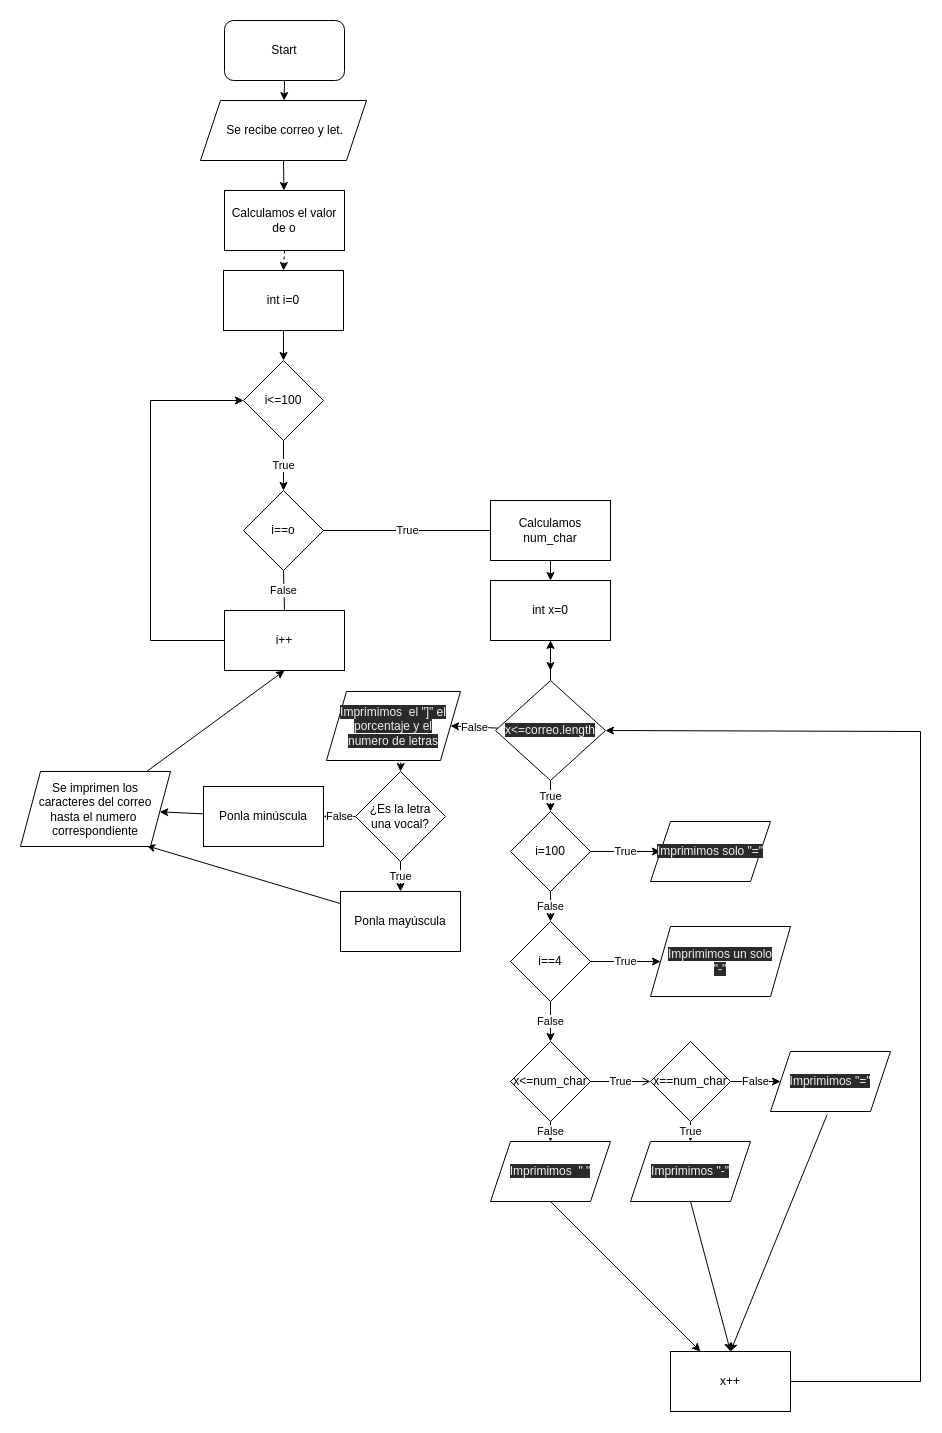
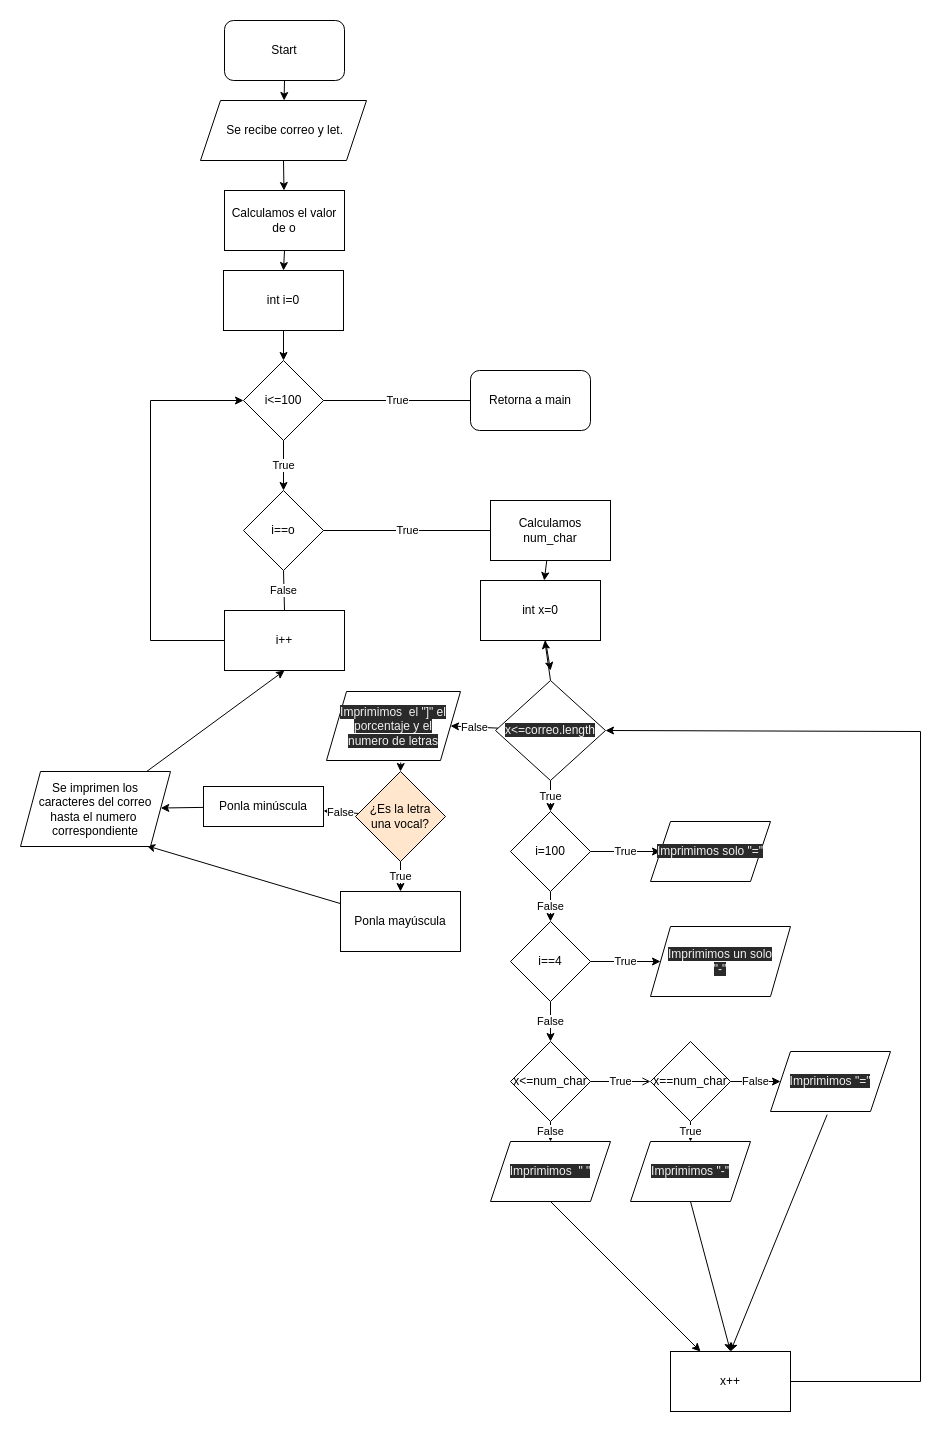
(284, 257) -> (284, 257)
none -> (397, 401)
none -> (531, 401)
(551, 611) -> (541, 611)
(264, 817) -> (264, 807)
(401, 817) -> (401, 817)
